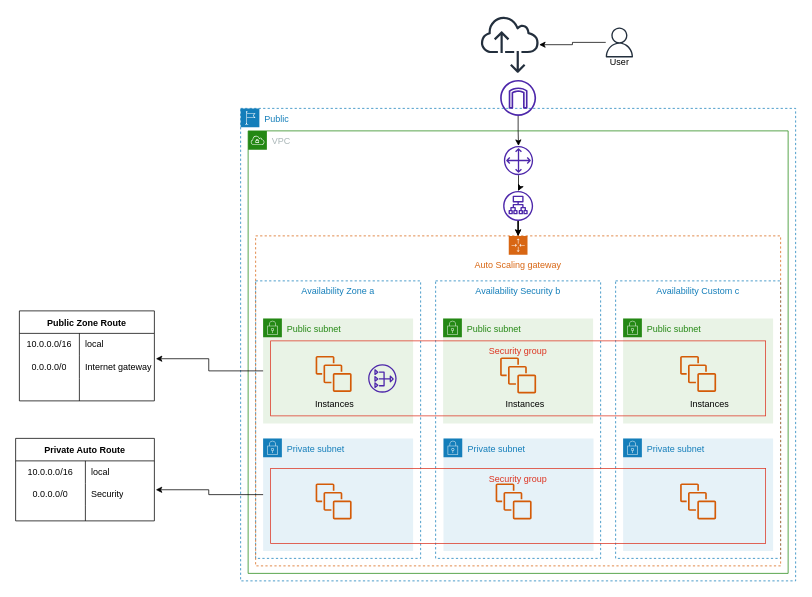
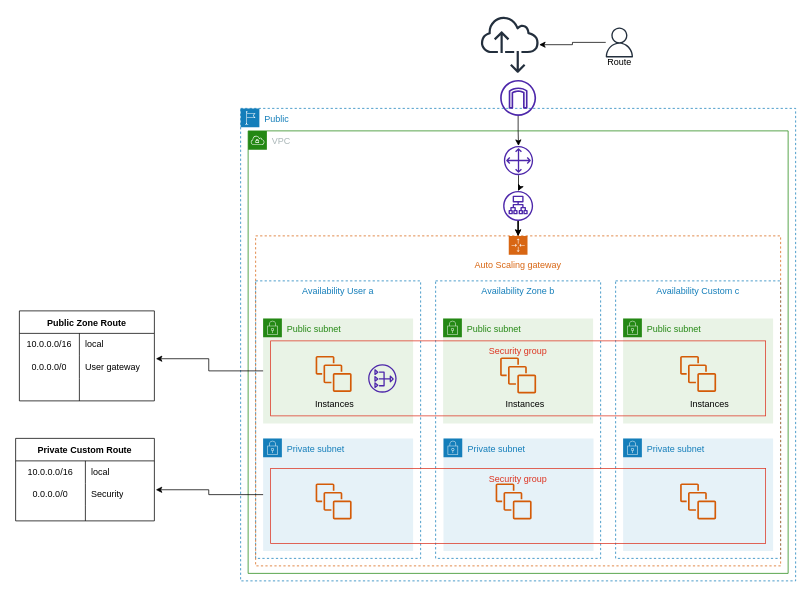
(620, 63) -> (620, 63)
(338, 291) -> (338, 291)
(518, 291) -> (518, 291)
(120, 367) -> (114, 367)
(84, 450) -> (84, 450)
